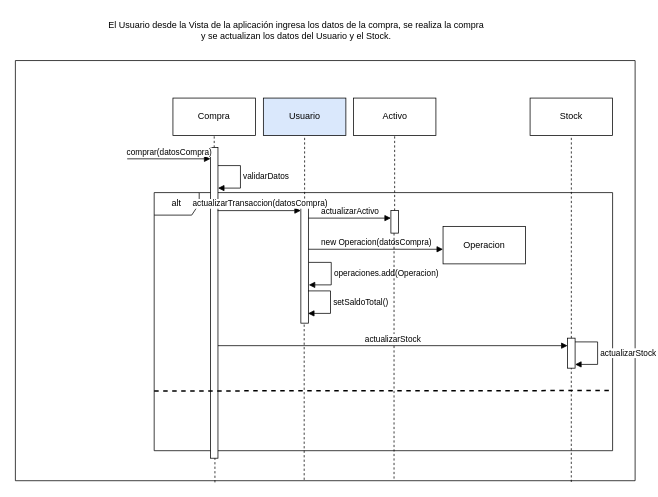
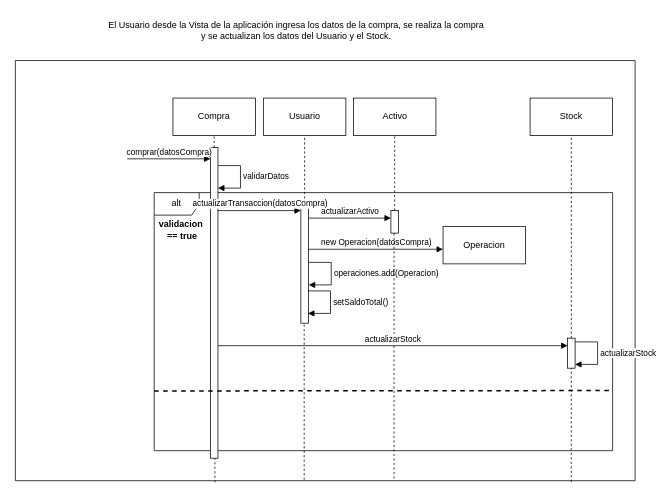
(305, 117) -> (305, 117)
none -> (182, 230)
